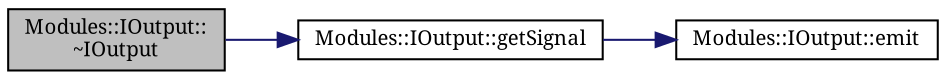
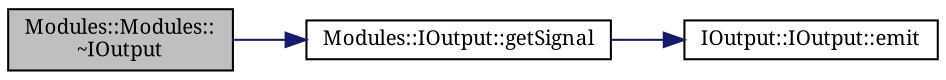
(116, 40) -> (121, 40)
(807, 40) -> (811, 40)
